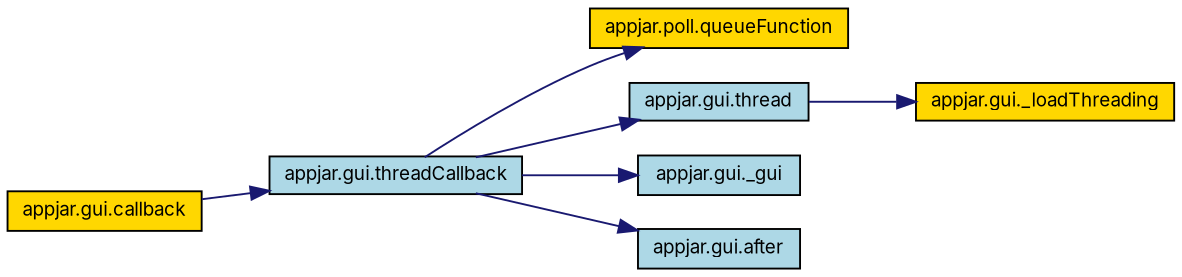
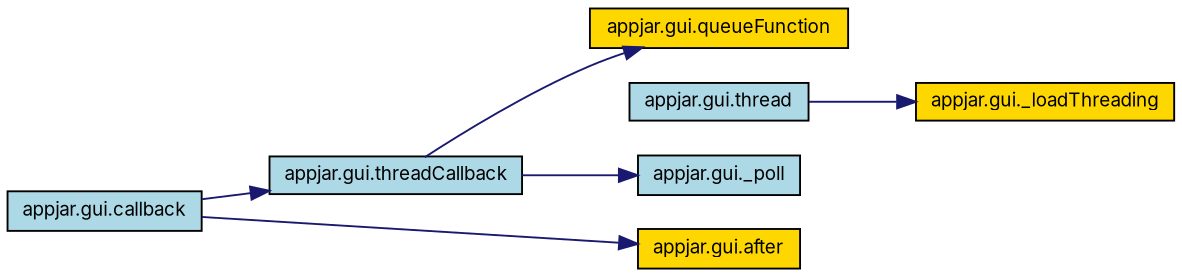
(719, 28) -> (719, 28)
(548, 141) -> none
(719, 175) -> (719, 175)
(547, 210) -> (410, 230)
(105, 211) -> (105, 211)
(719, 249) -> (719, 249)
